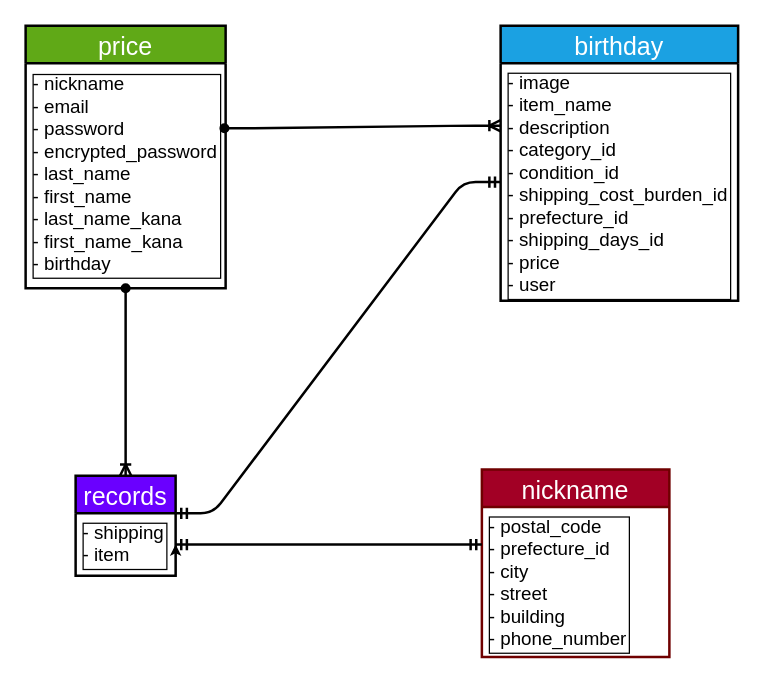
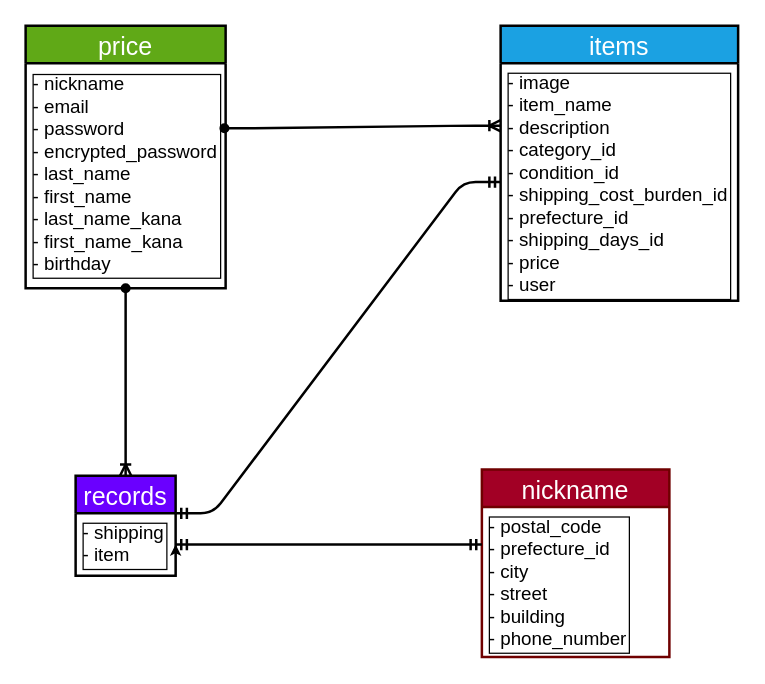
(619, 47) -> (619, 47)
